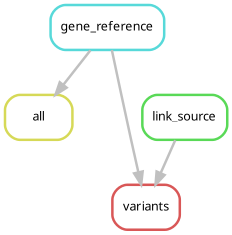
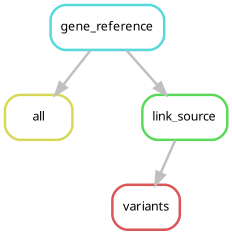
(125, 111) -> (142, 68)
